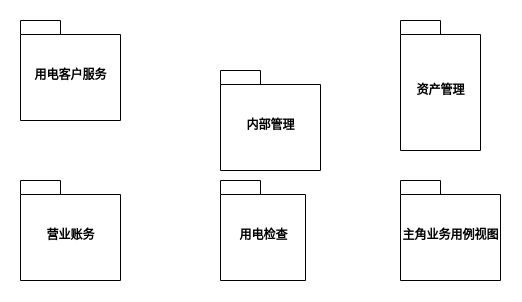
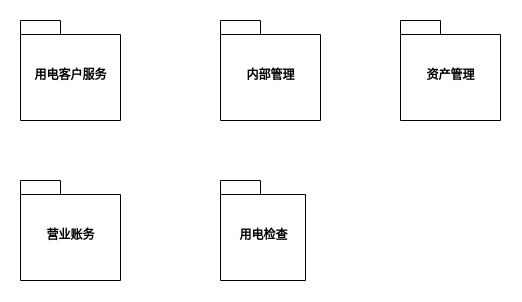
(441, 86) -> (451, 71)
(271, 121) -> (271, 71)
(451, 231) -> none
